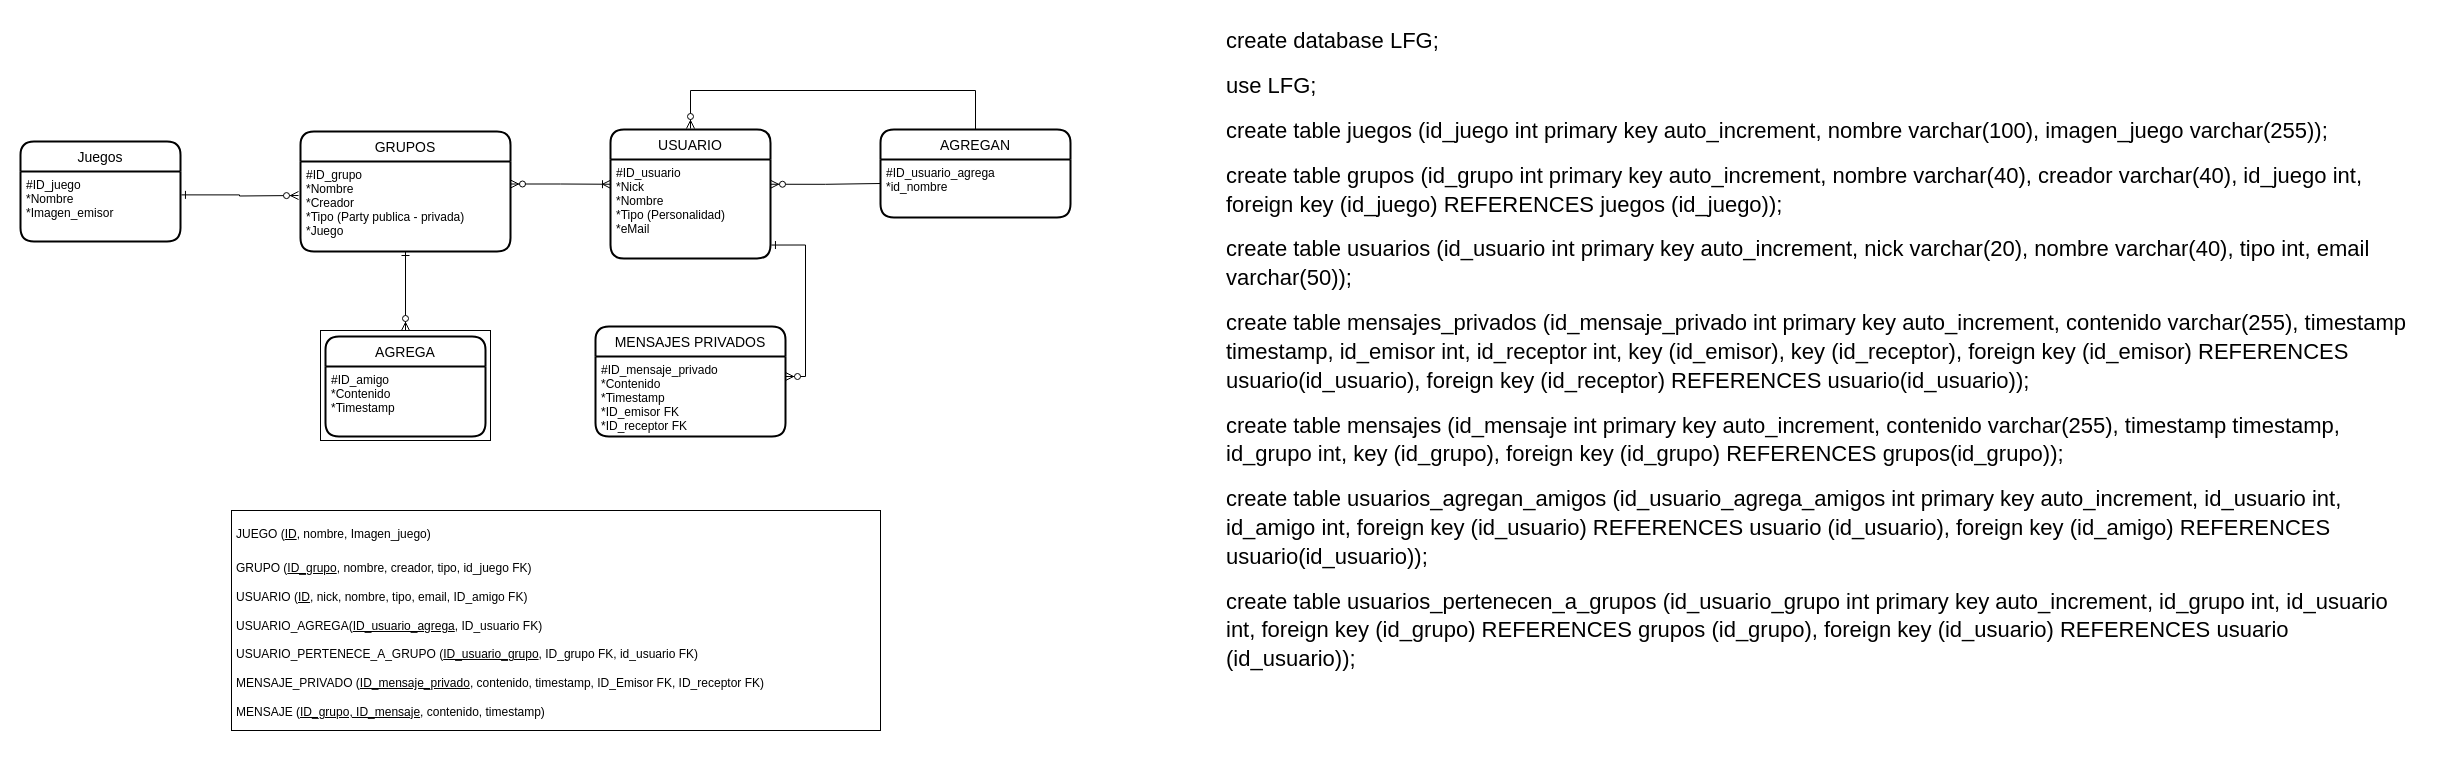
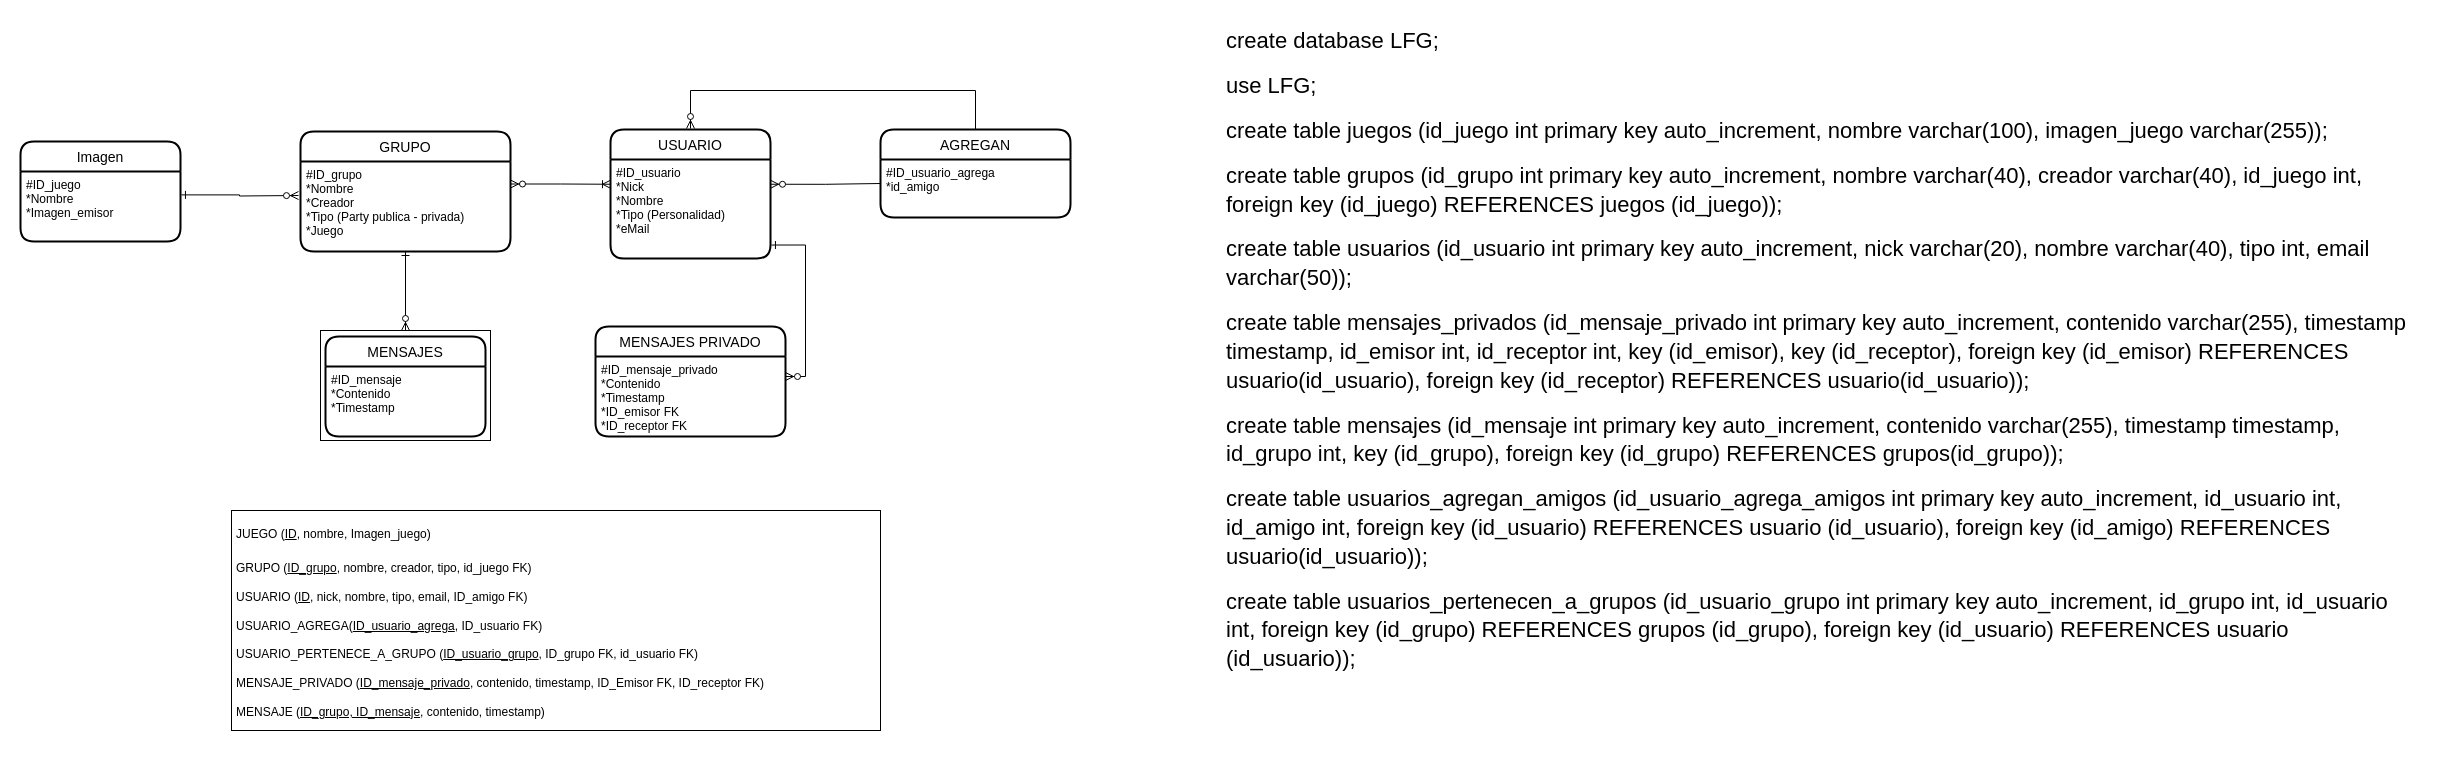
(405, 147) -> (405, 147)
(100, 157) -> (100, 157)
(945, 173) -> (945, 173)
(690, 342) -> (690, 342)
(405, 352) -> (405, 352)
(360, 380) -> (368, 380)
